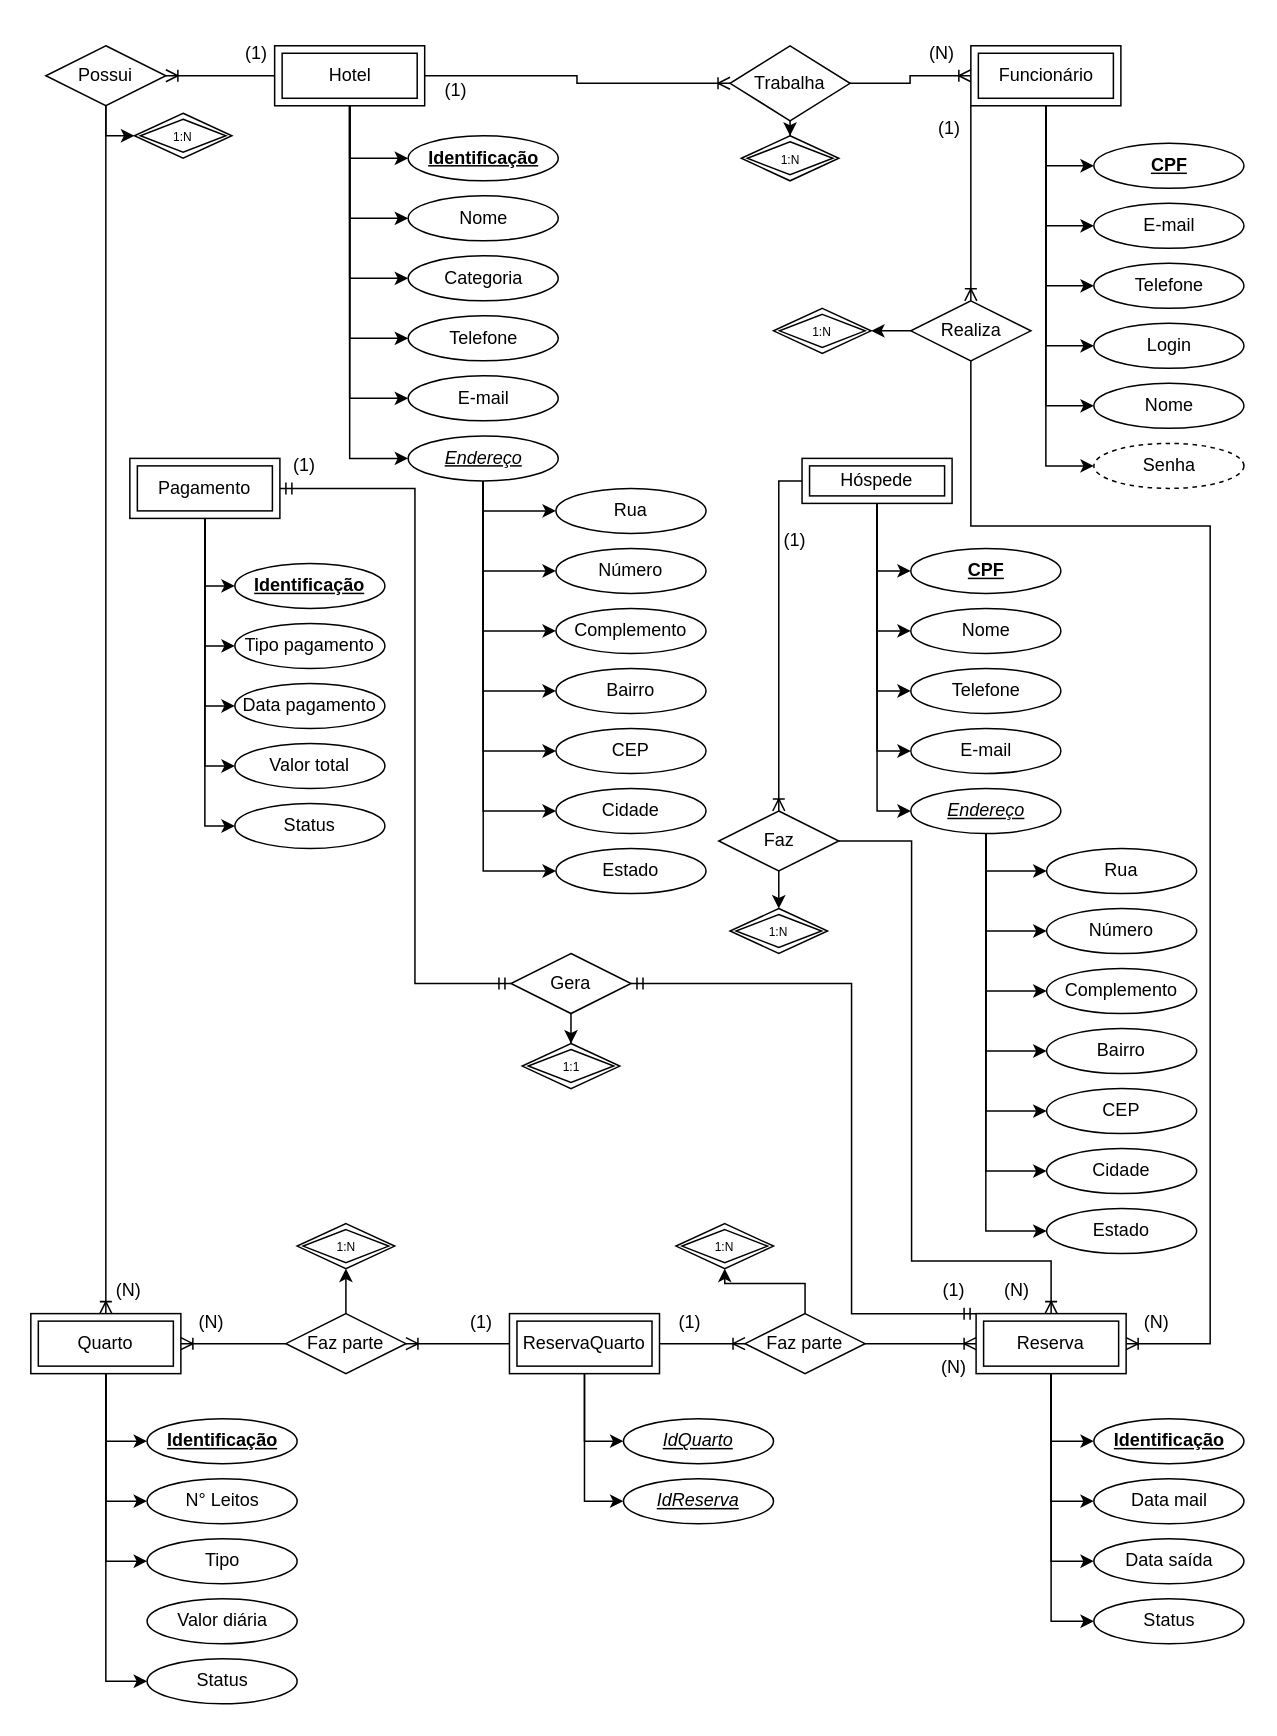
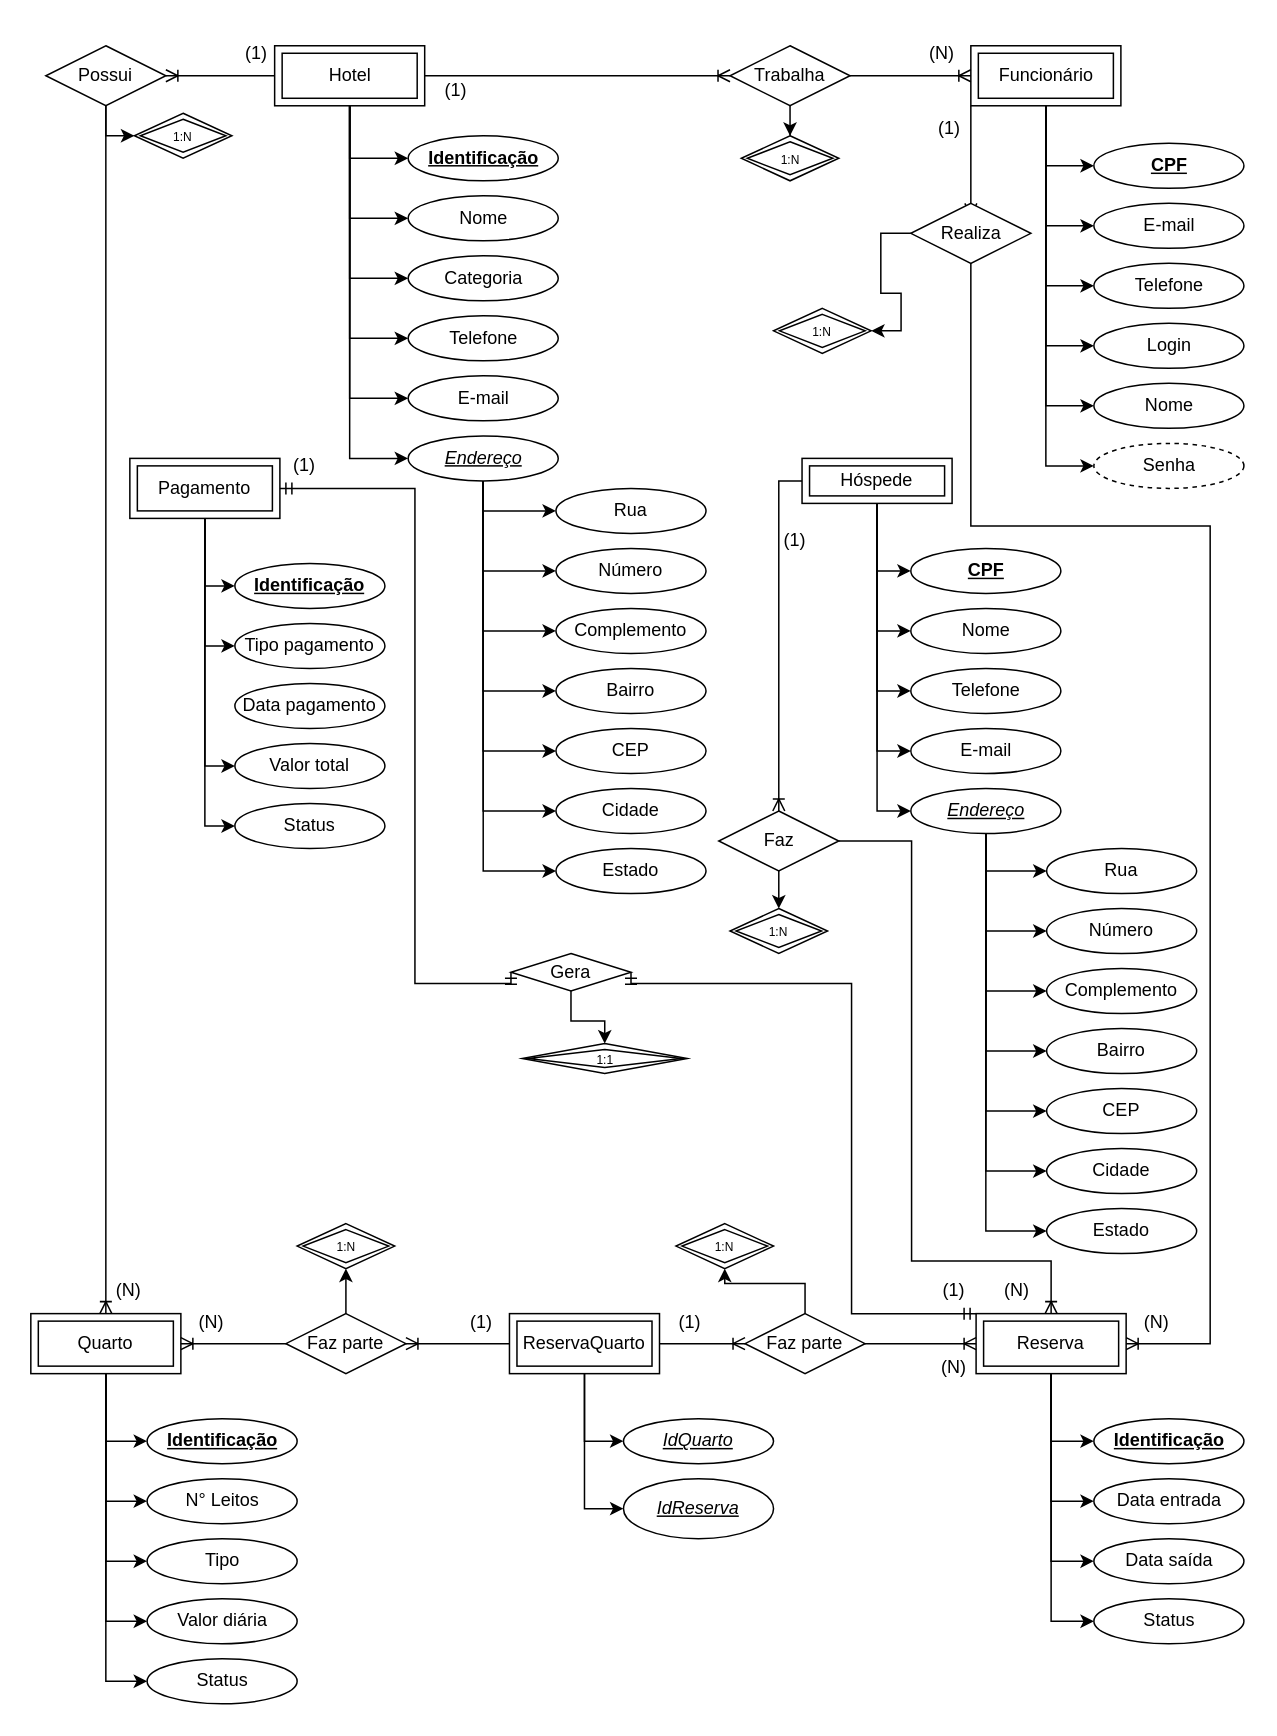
(790, 83) -> (790, 76)
(971, 331) -> (971, 233)
(216, 706) -> none
(571, 983) -> (571, 972)
(571, 1066) -> (605, 1058)
(698, 1501) -> (698, 1508)
(1169, 1501) -> (1169, 1501)
none -> (122, 1621)
